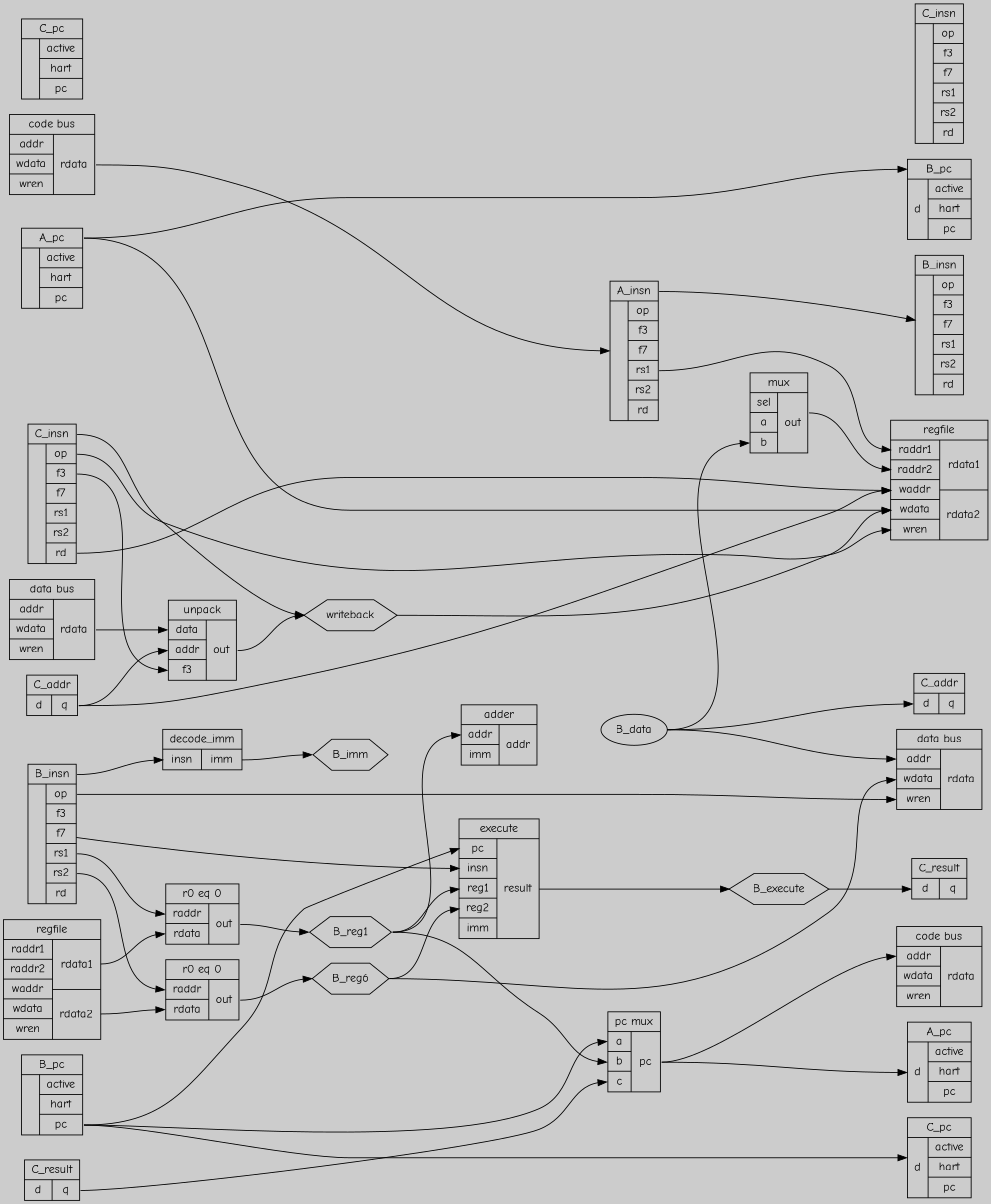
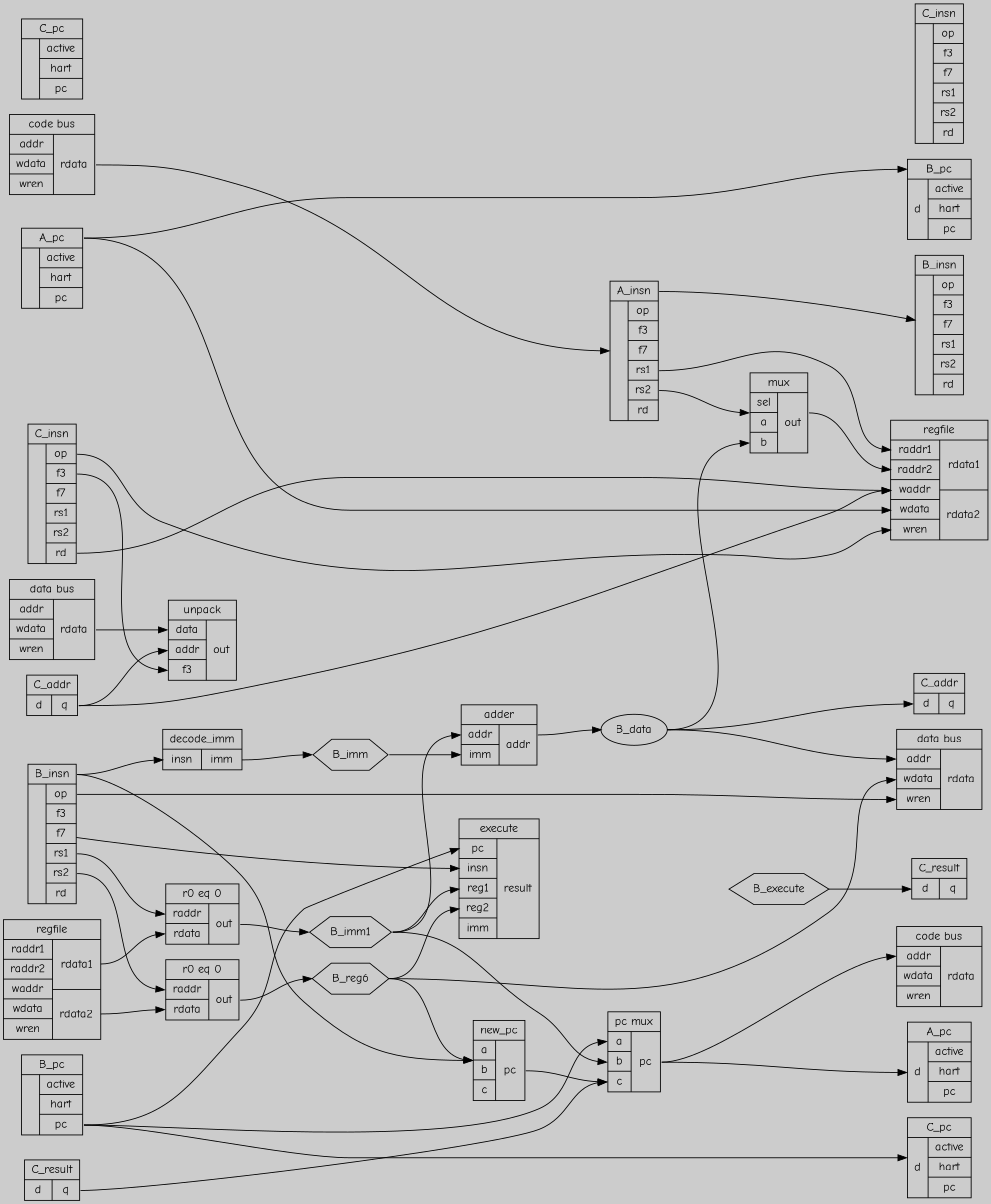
none -> (700, 400)
(351, 615) -> none
none -> (565, 733)
none -> (420, 755)
(630, 889) -> none
(351, 932) -> (351, 932)
none -> (499, 1060)
